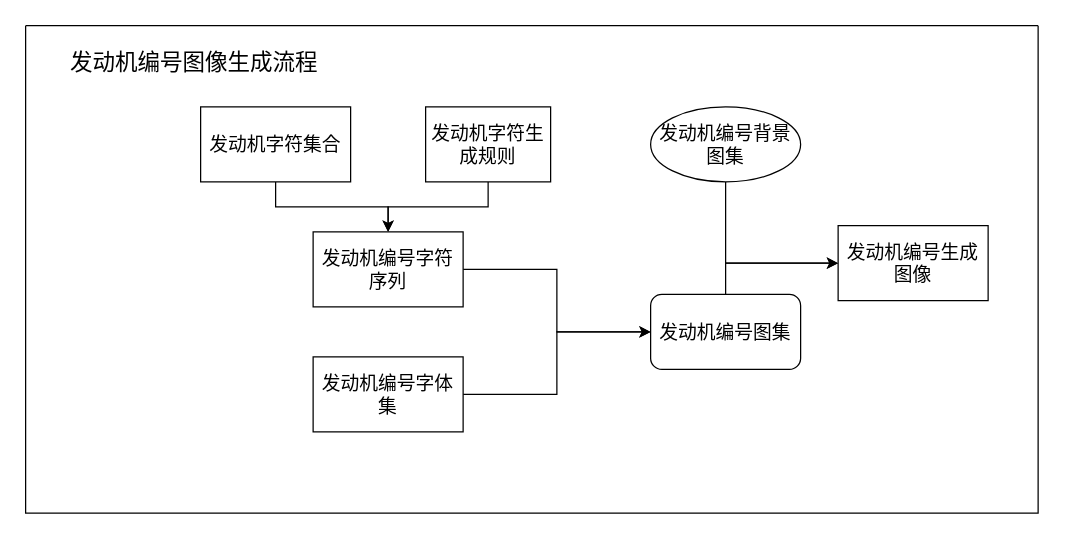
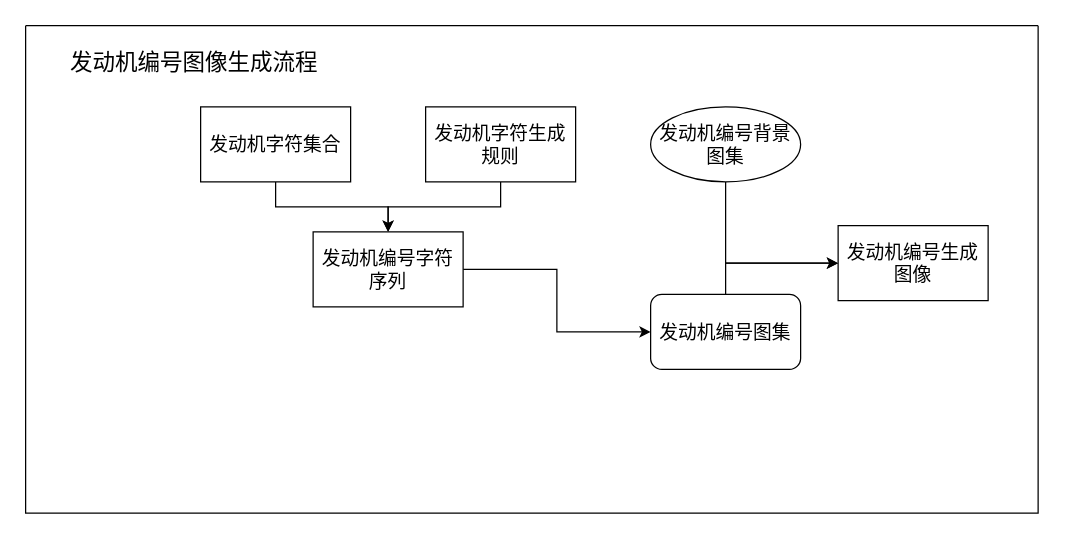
(488, 144) -> (501, 144)
(388, 394) -> none
(540, 394) -> none
